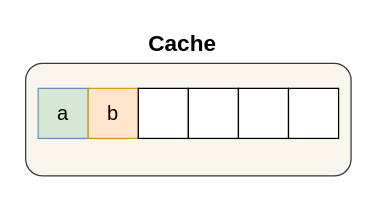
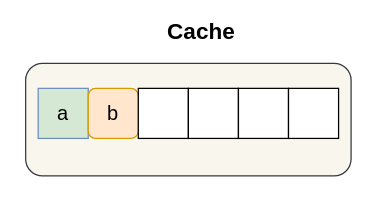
(182, 44) -> (201, 32)
(113, 113) -> (113, 113)
